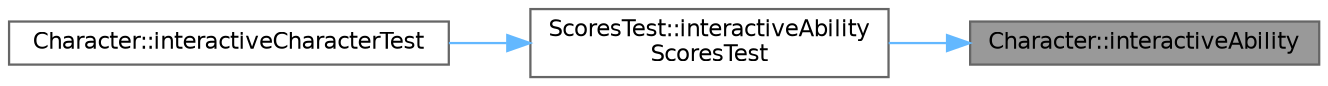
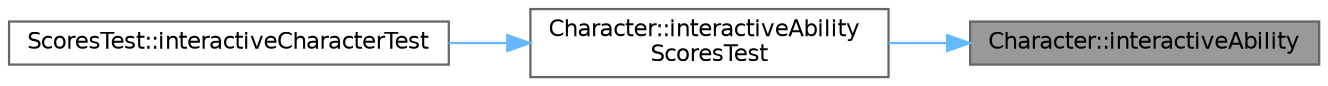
(229, 43) -> (229, 43)
(709, 43) -> (709, 43)
